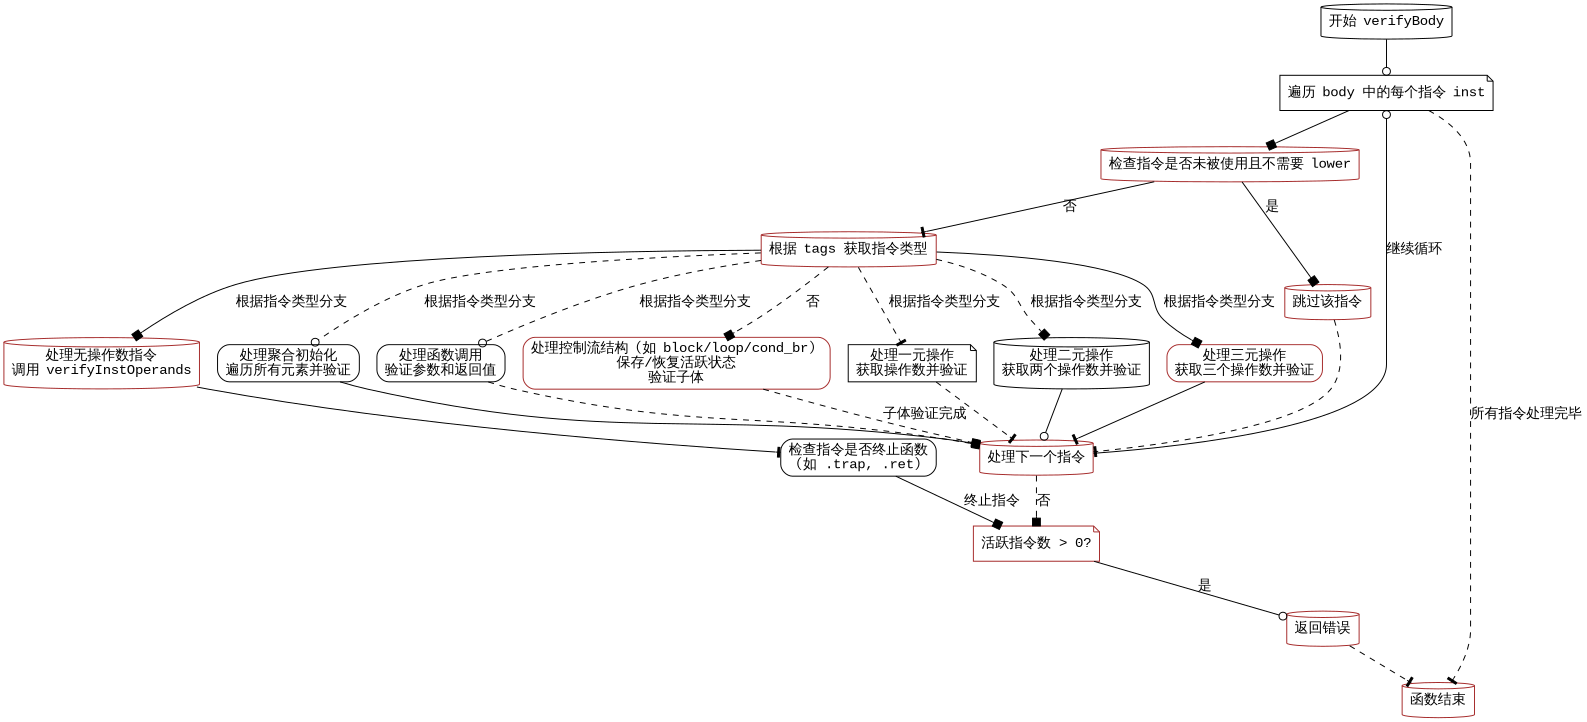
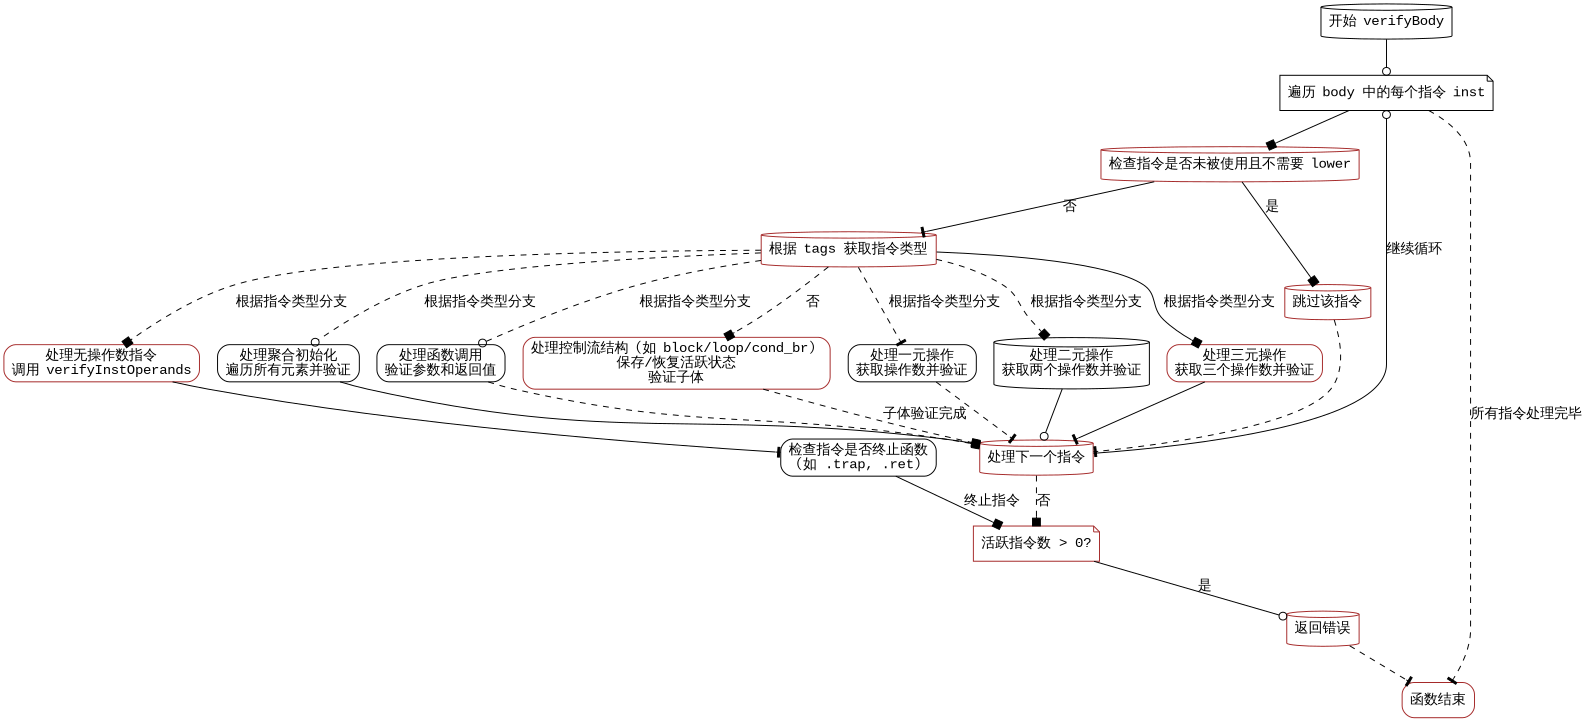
(445, 259) -> (439, 259)
(102, 363) -> (102, 363)
(912, 363) -> (912, 363)
(1438, 700) -> (1438, 700)
